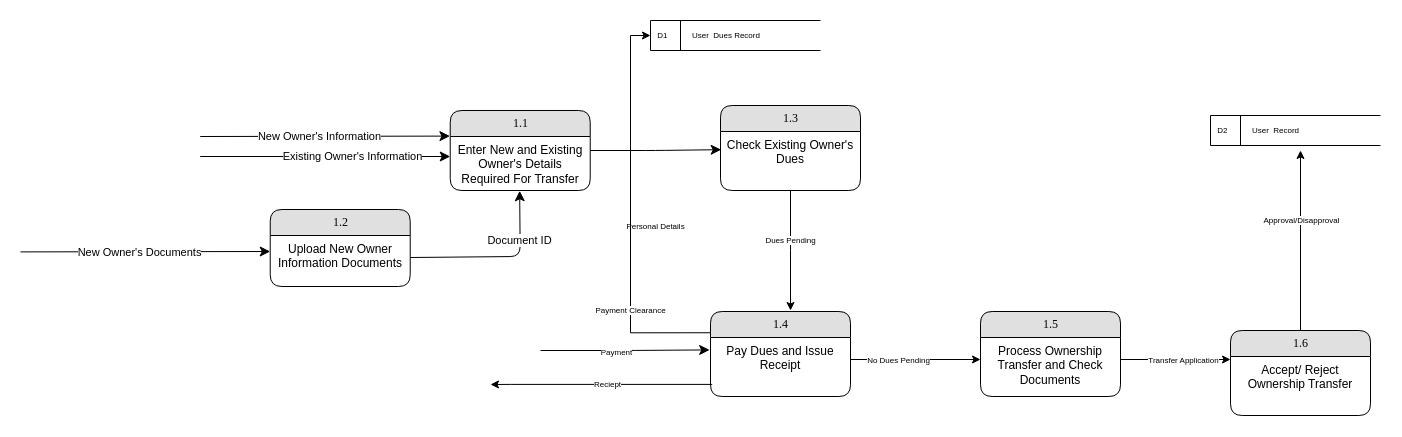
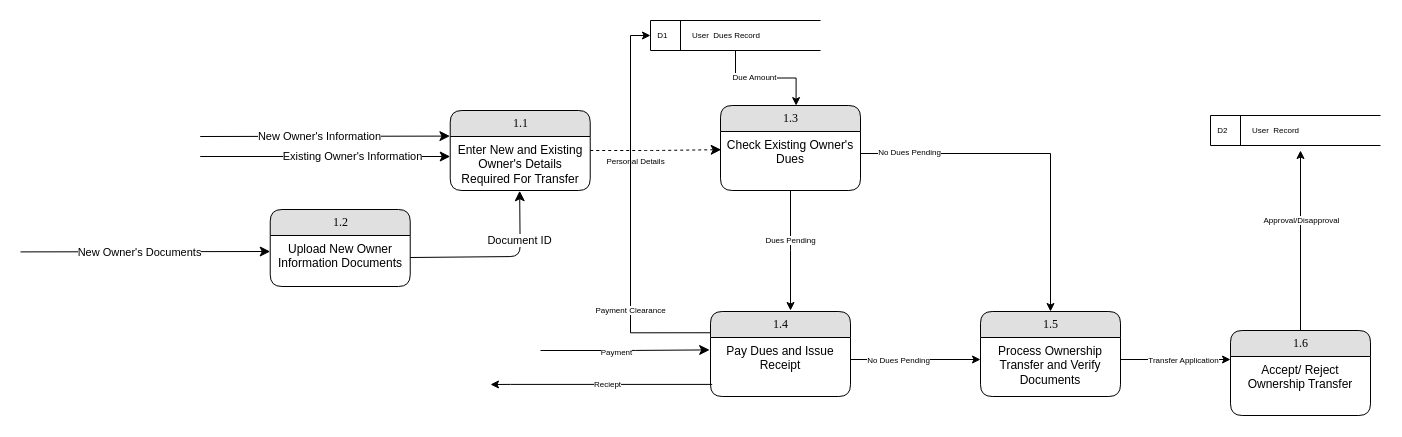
none -> (763, 78)
(650, 150) -> (650, 150)
none -> (1031, 154)
(656, 226) -> (636, 161)
(1051, 366) -> (1051, 366)
